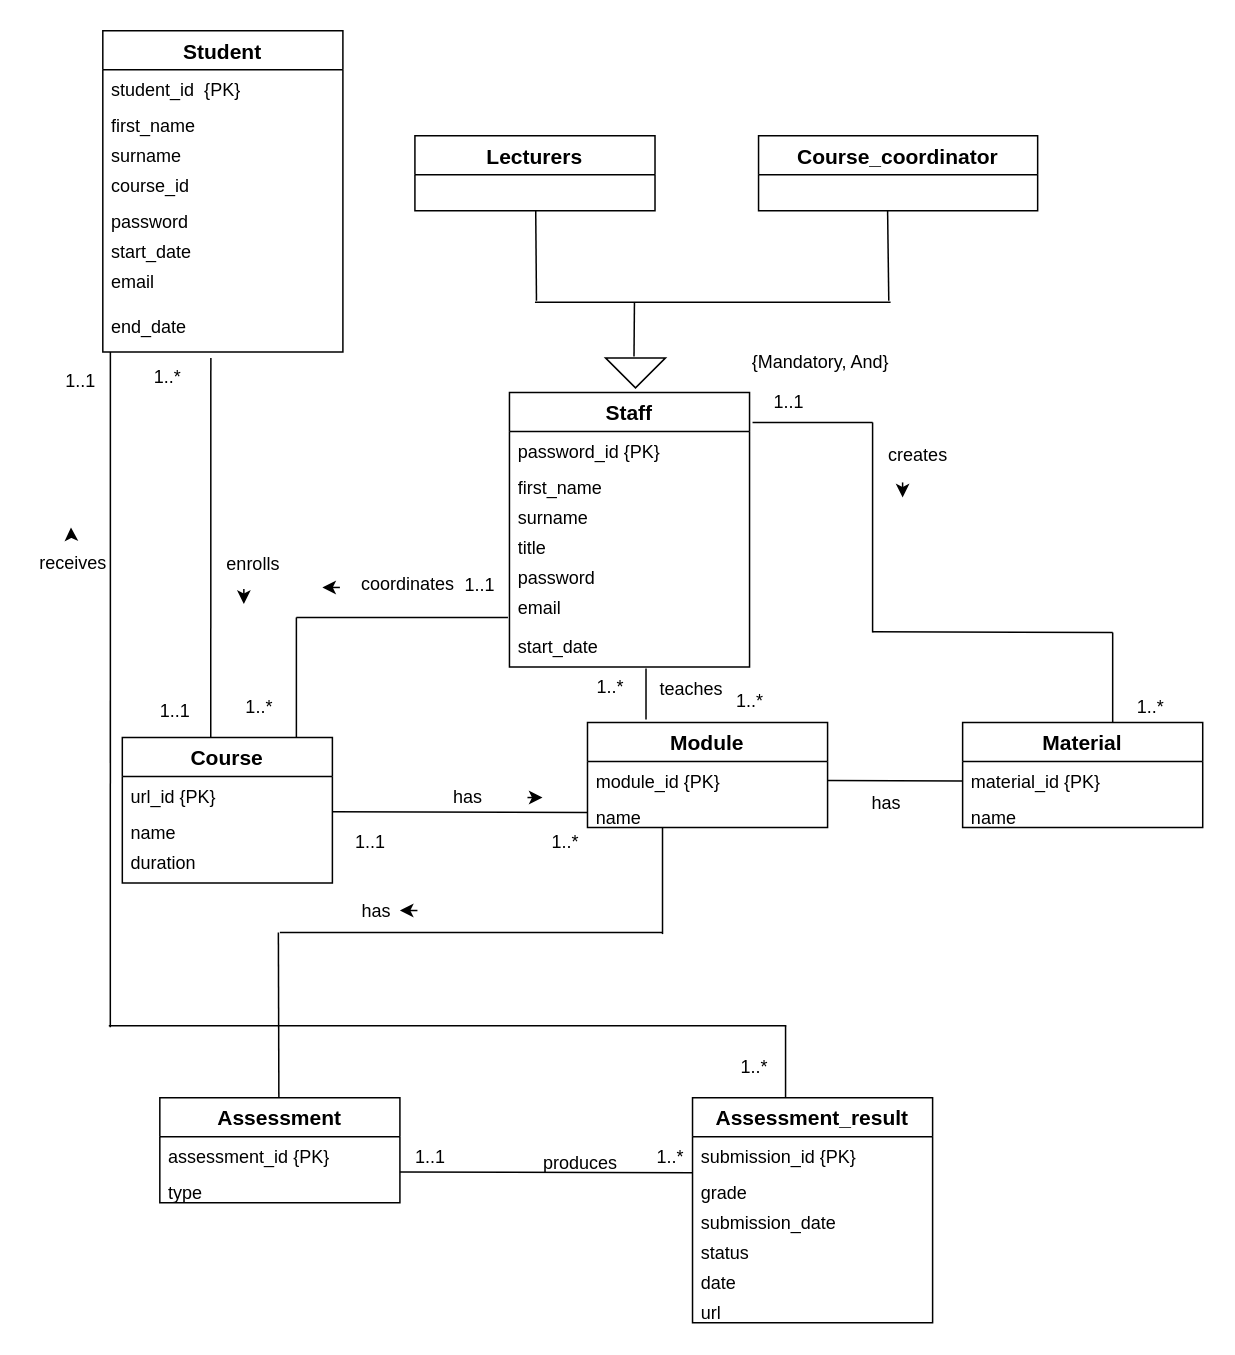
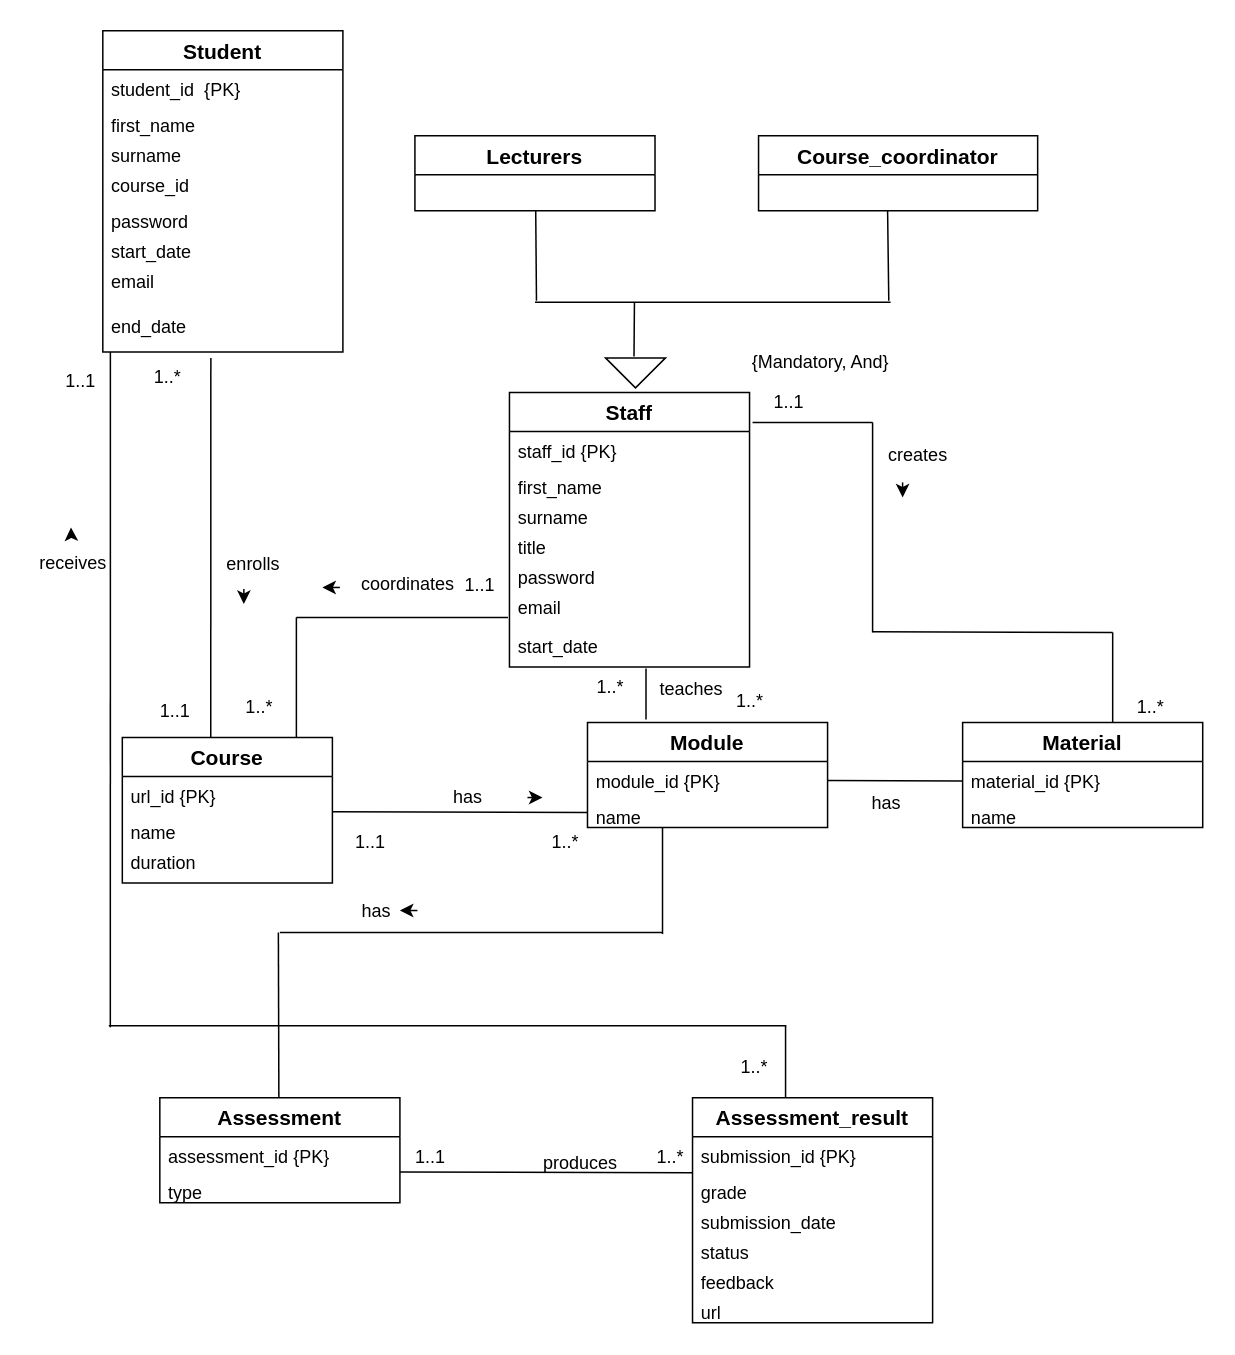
(593, 452) -> (578, 452)
(721, 1283) -> (741, 1283)
